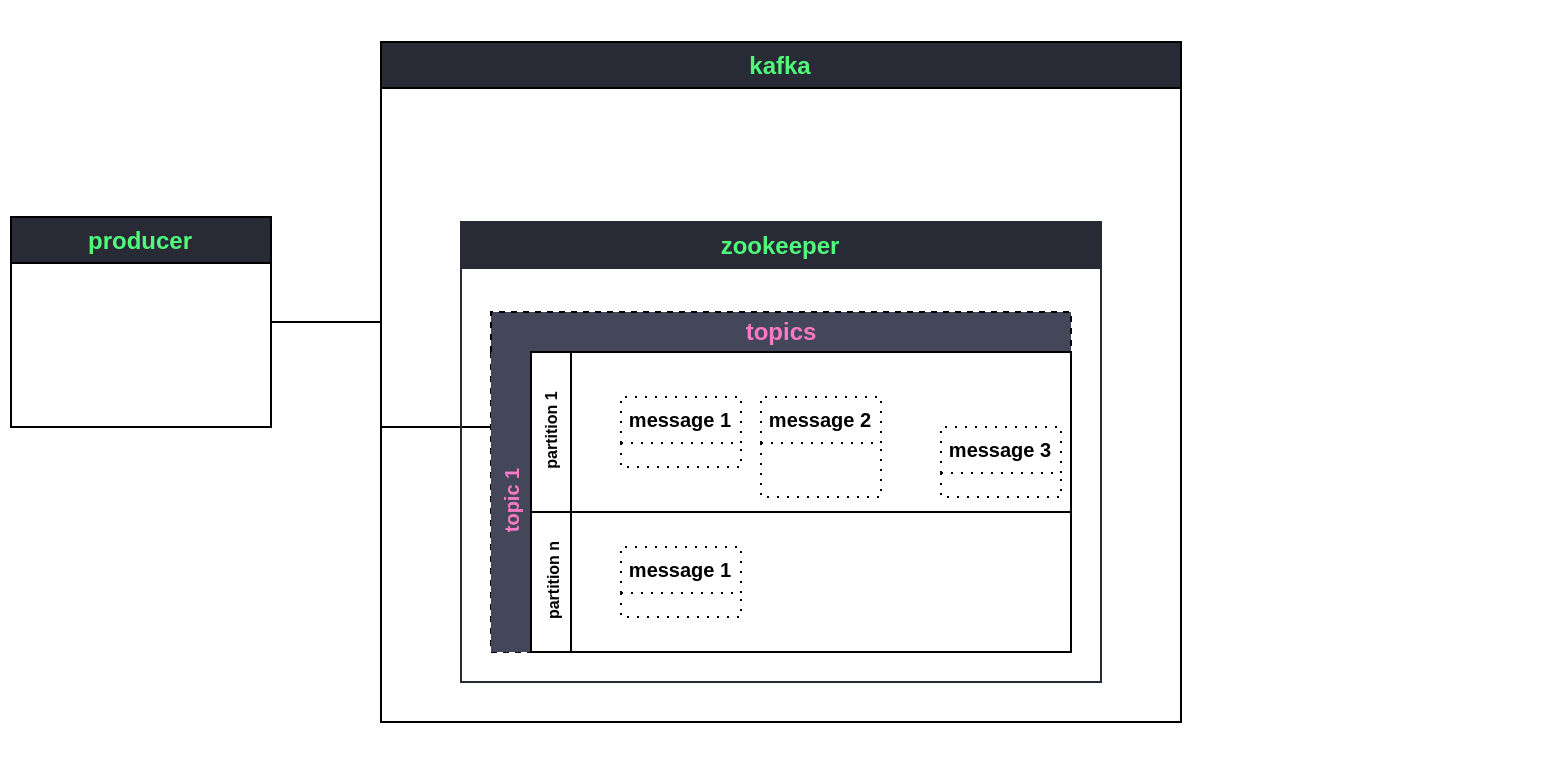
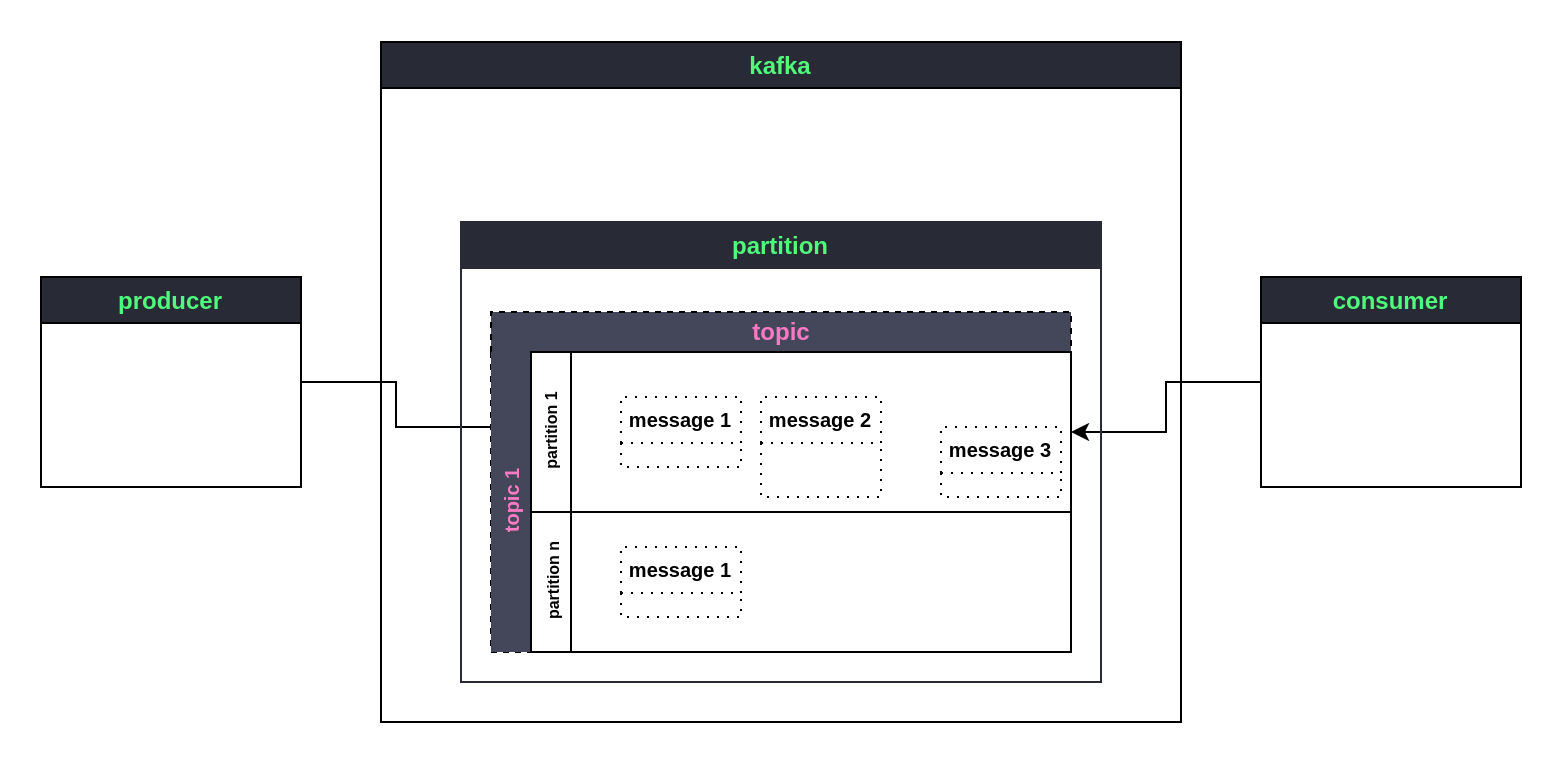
(780, 246) -> (780, 246)
(141, 322) -> (171, 382)
(782, 333) -> (782, 333)
none -> (1391, 382)
none -> (1166, 402)
